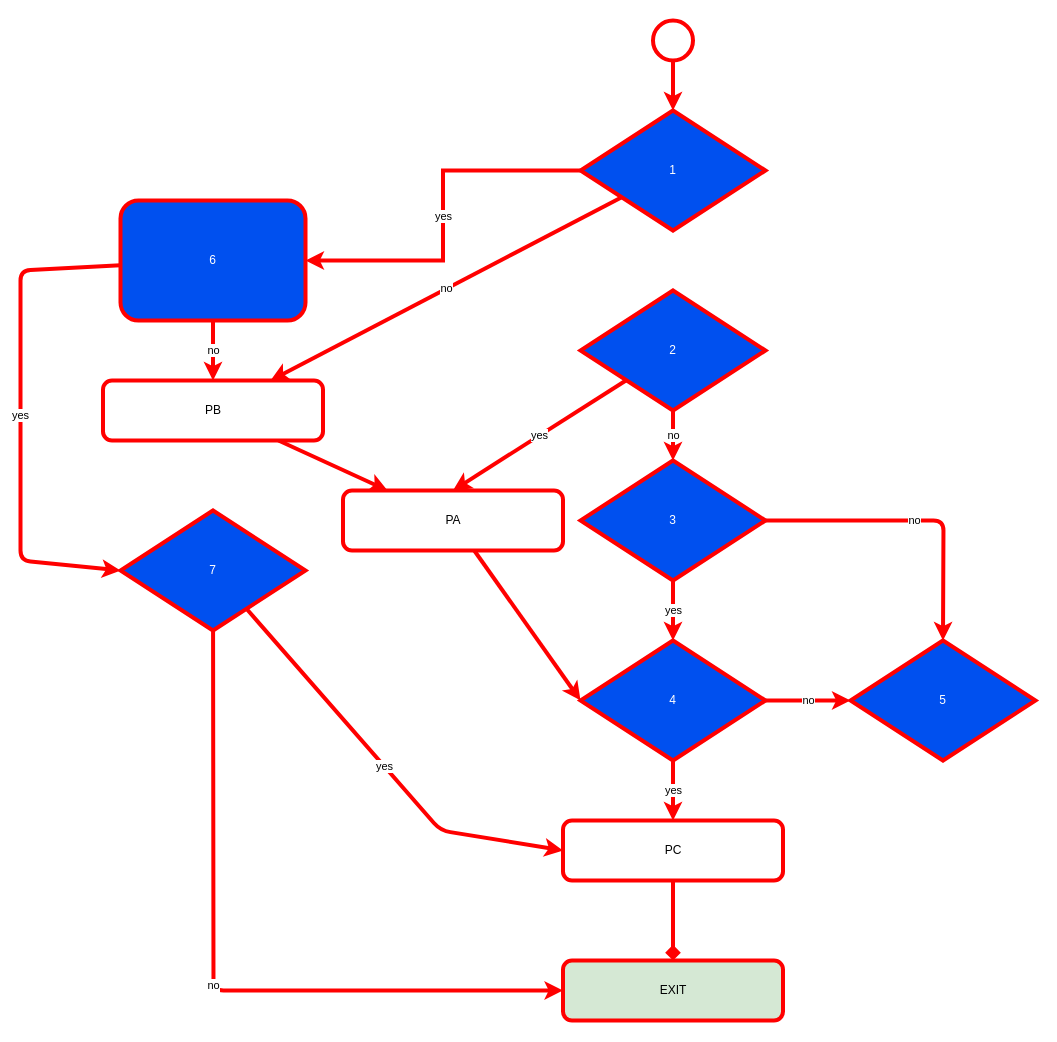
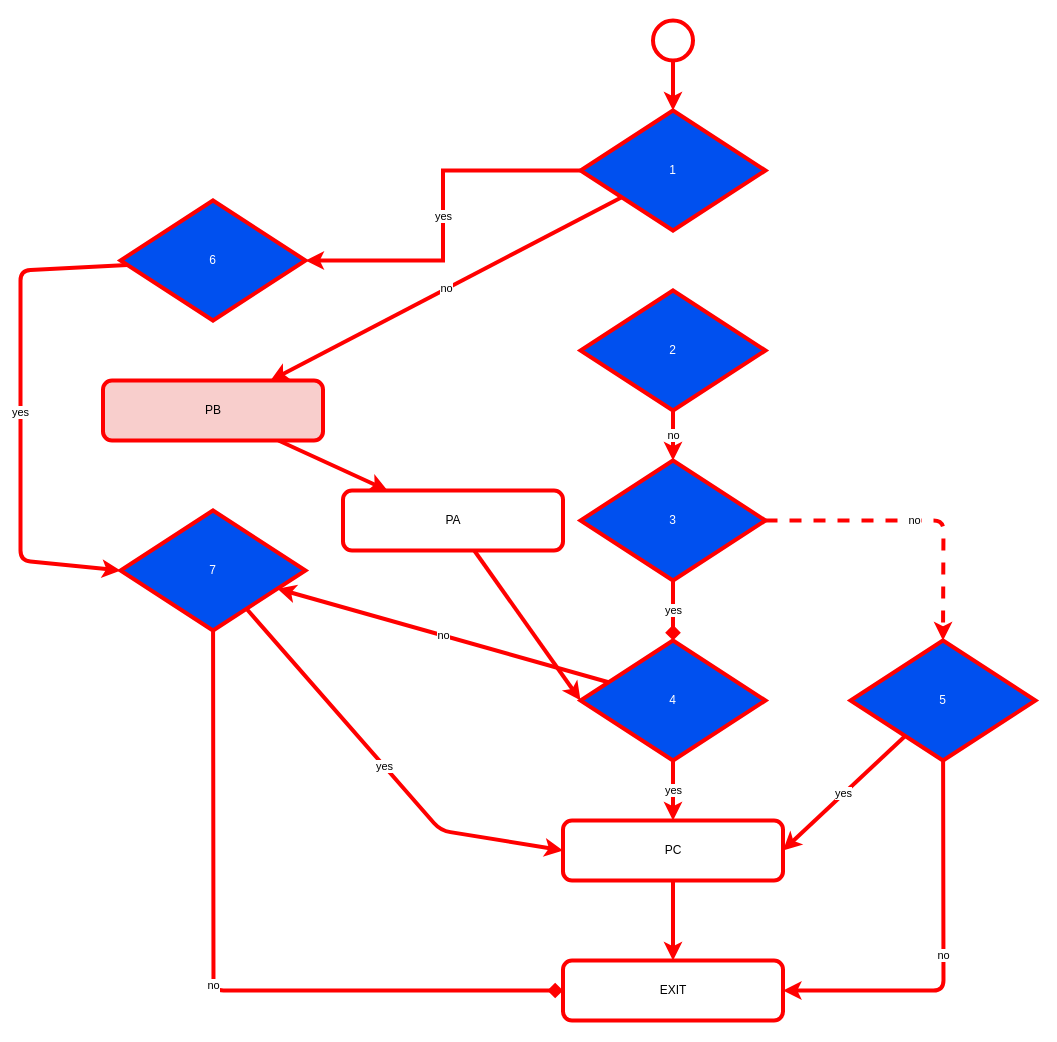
(213, 261) -> (213, 261)
(213, 345) -> none
(213, 411) -> (213, 411)
(545, 432) -> none
(934, 521) -> (934, 521)
(673, 625) -> (673, 625)
(802, 701) -> (422, 630)
none -> (849, 789)
none -> (943, 944)
(673, 945) -> (673, 945)
(548, 991) -> (548, 991)
(673, 991) -> (673, 991)
